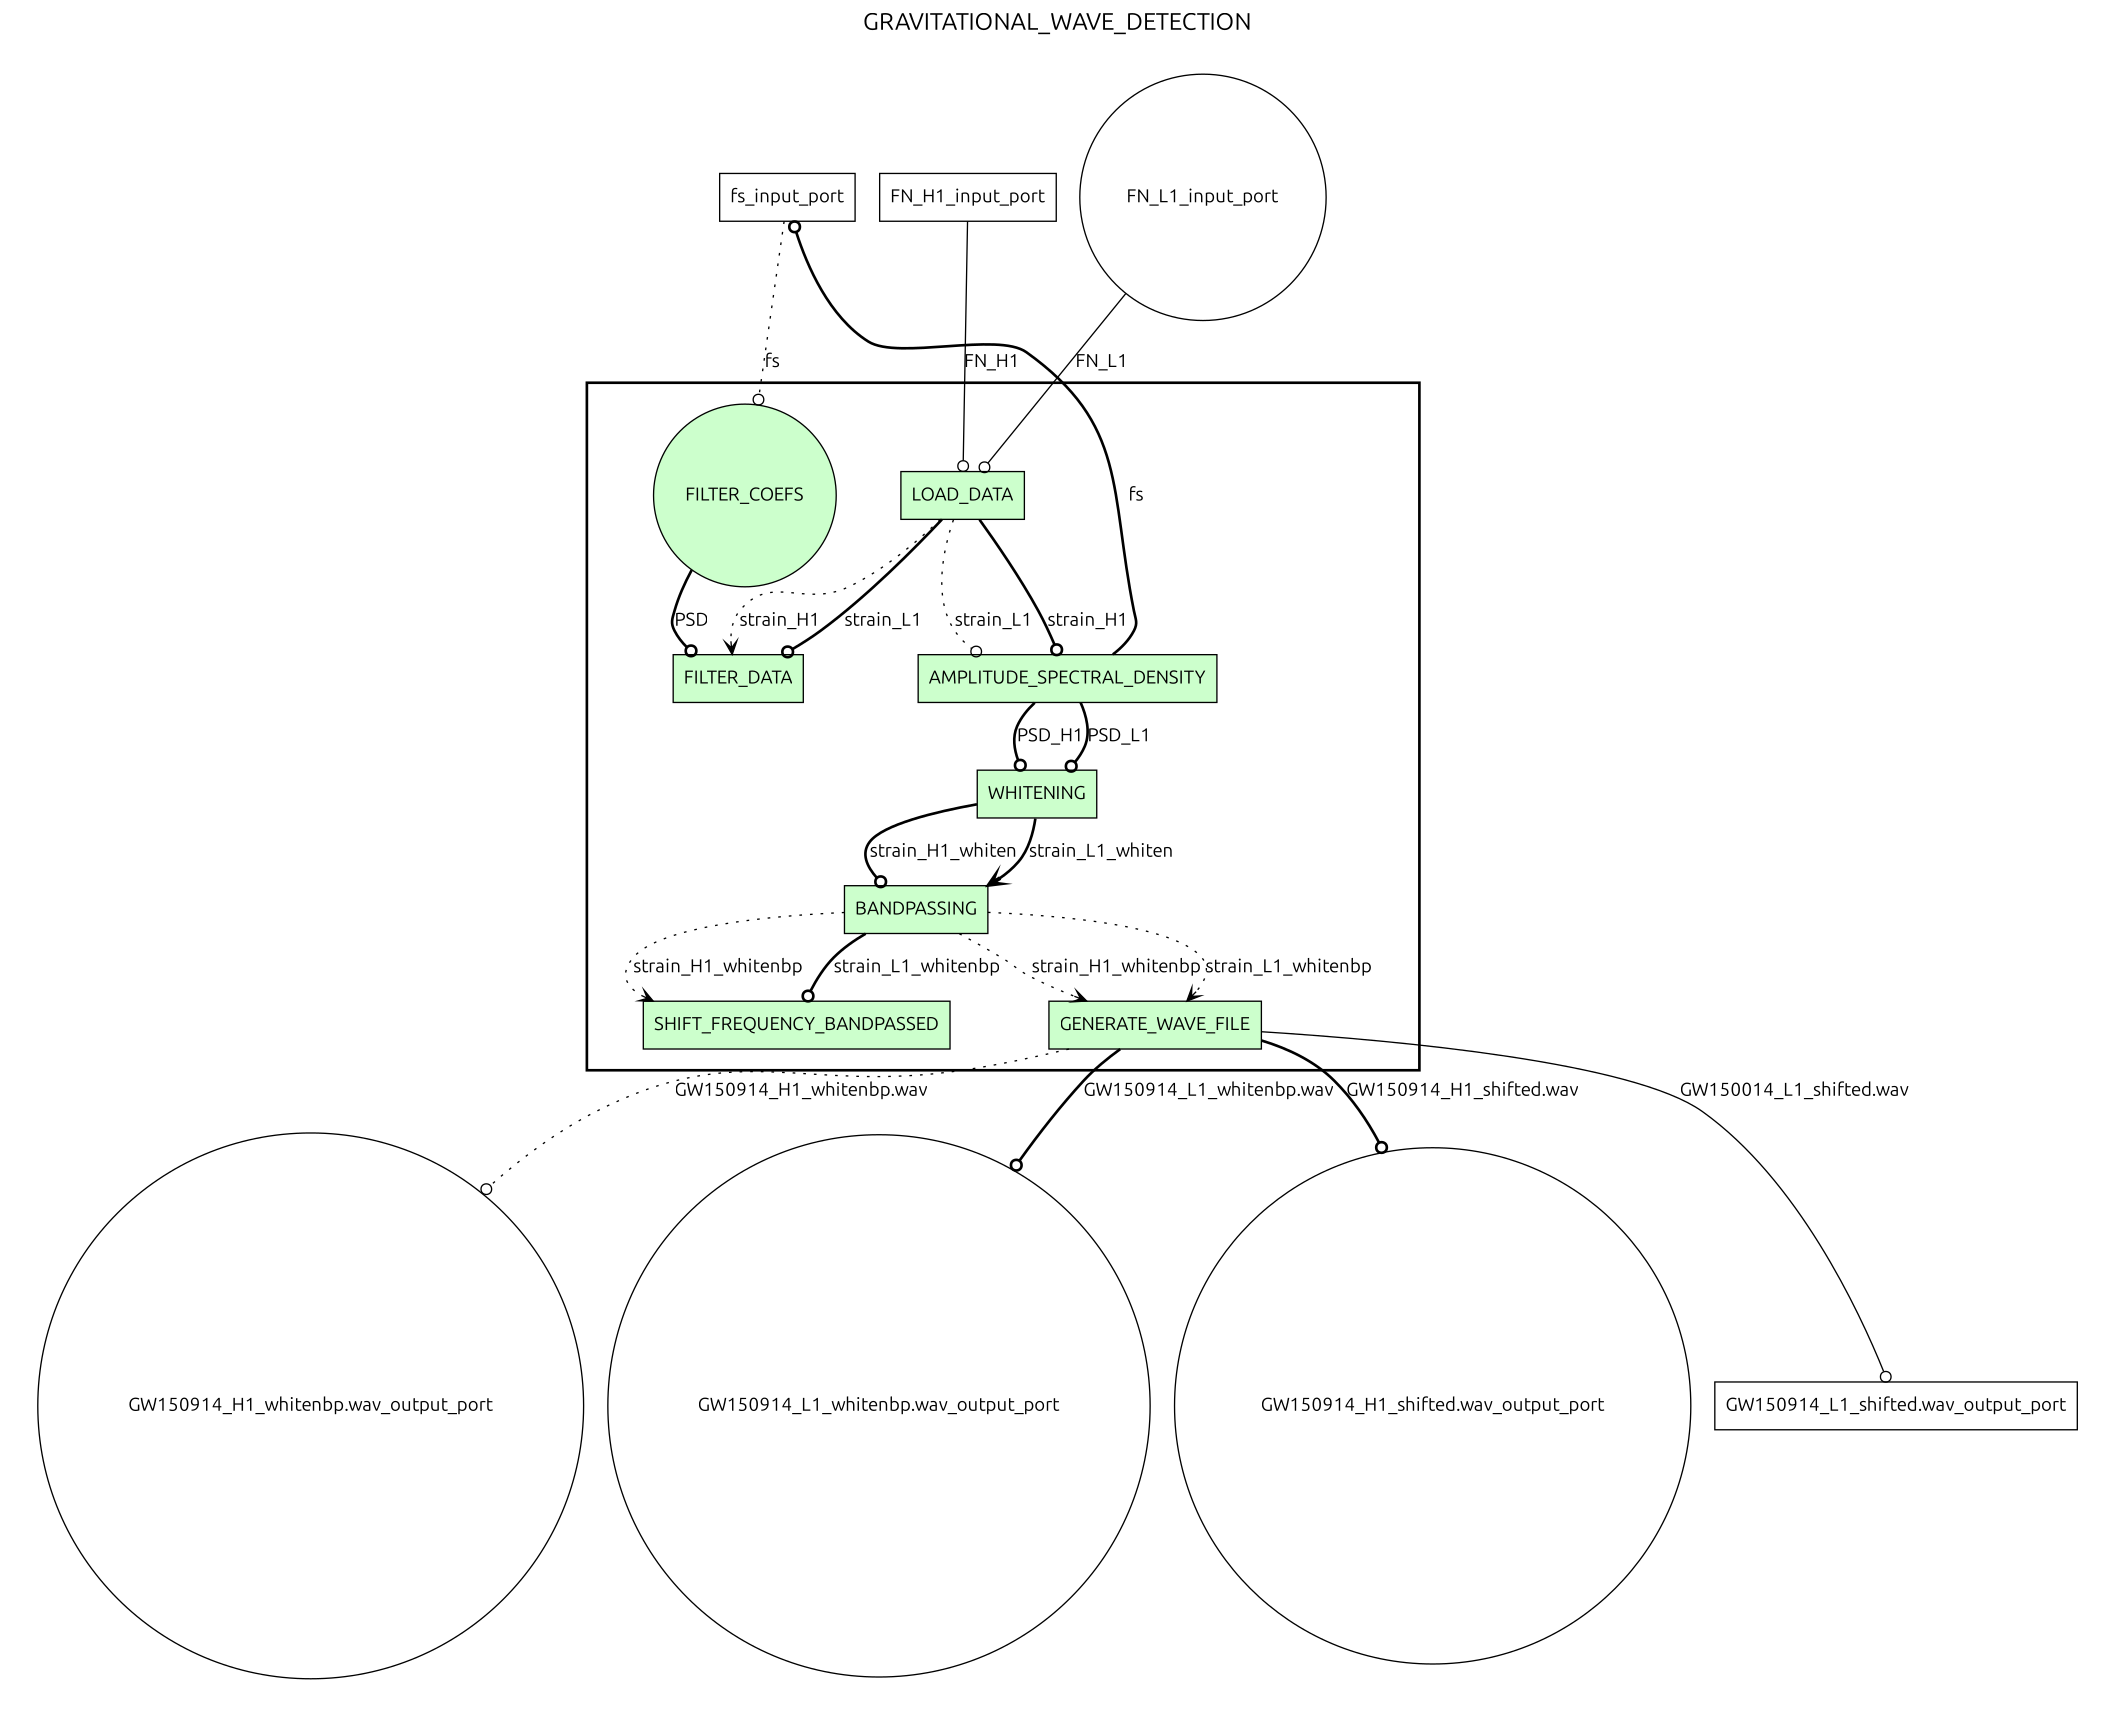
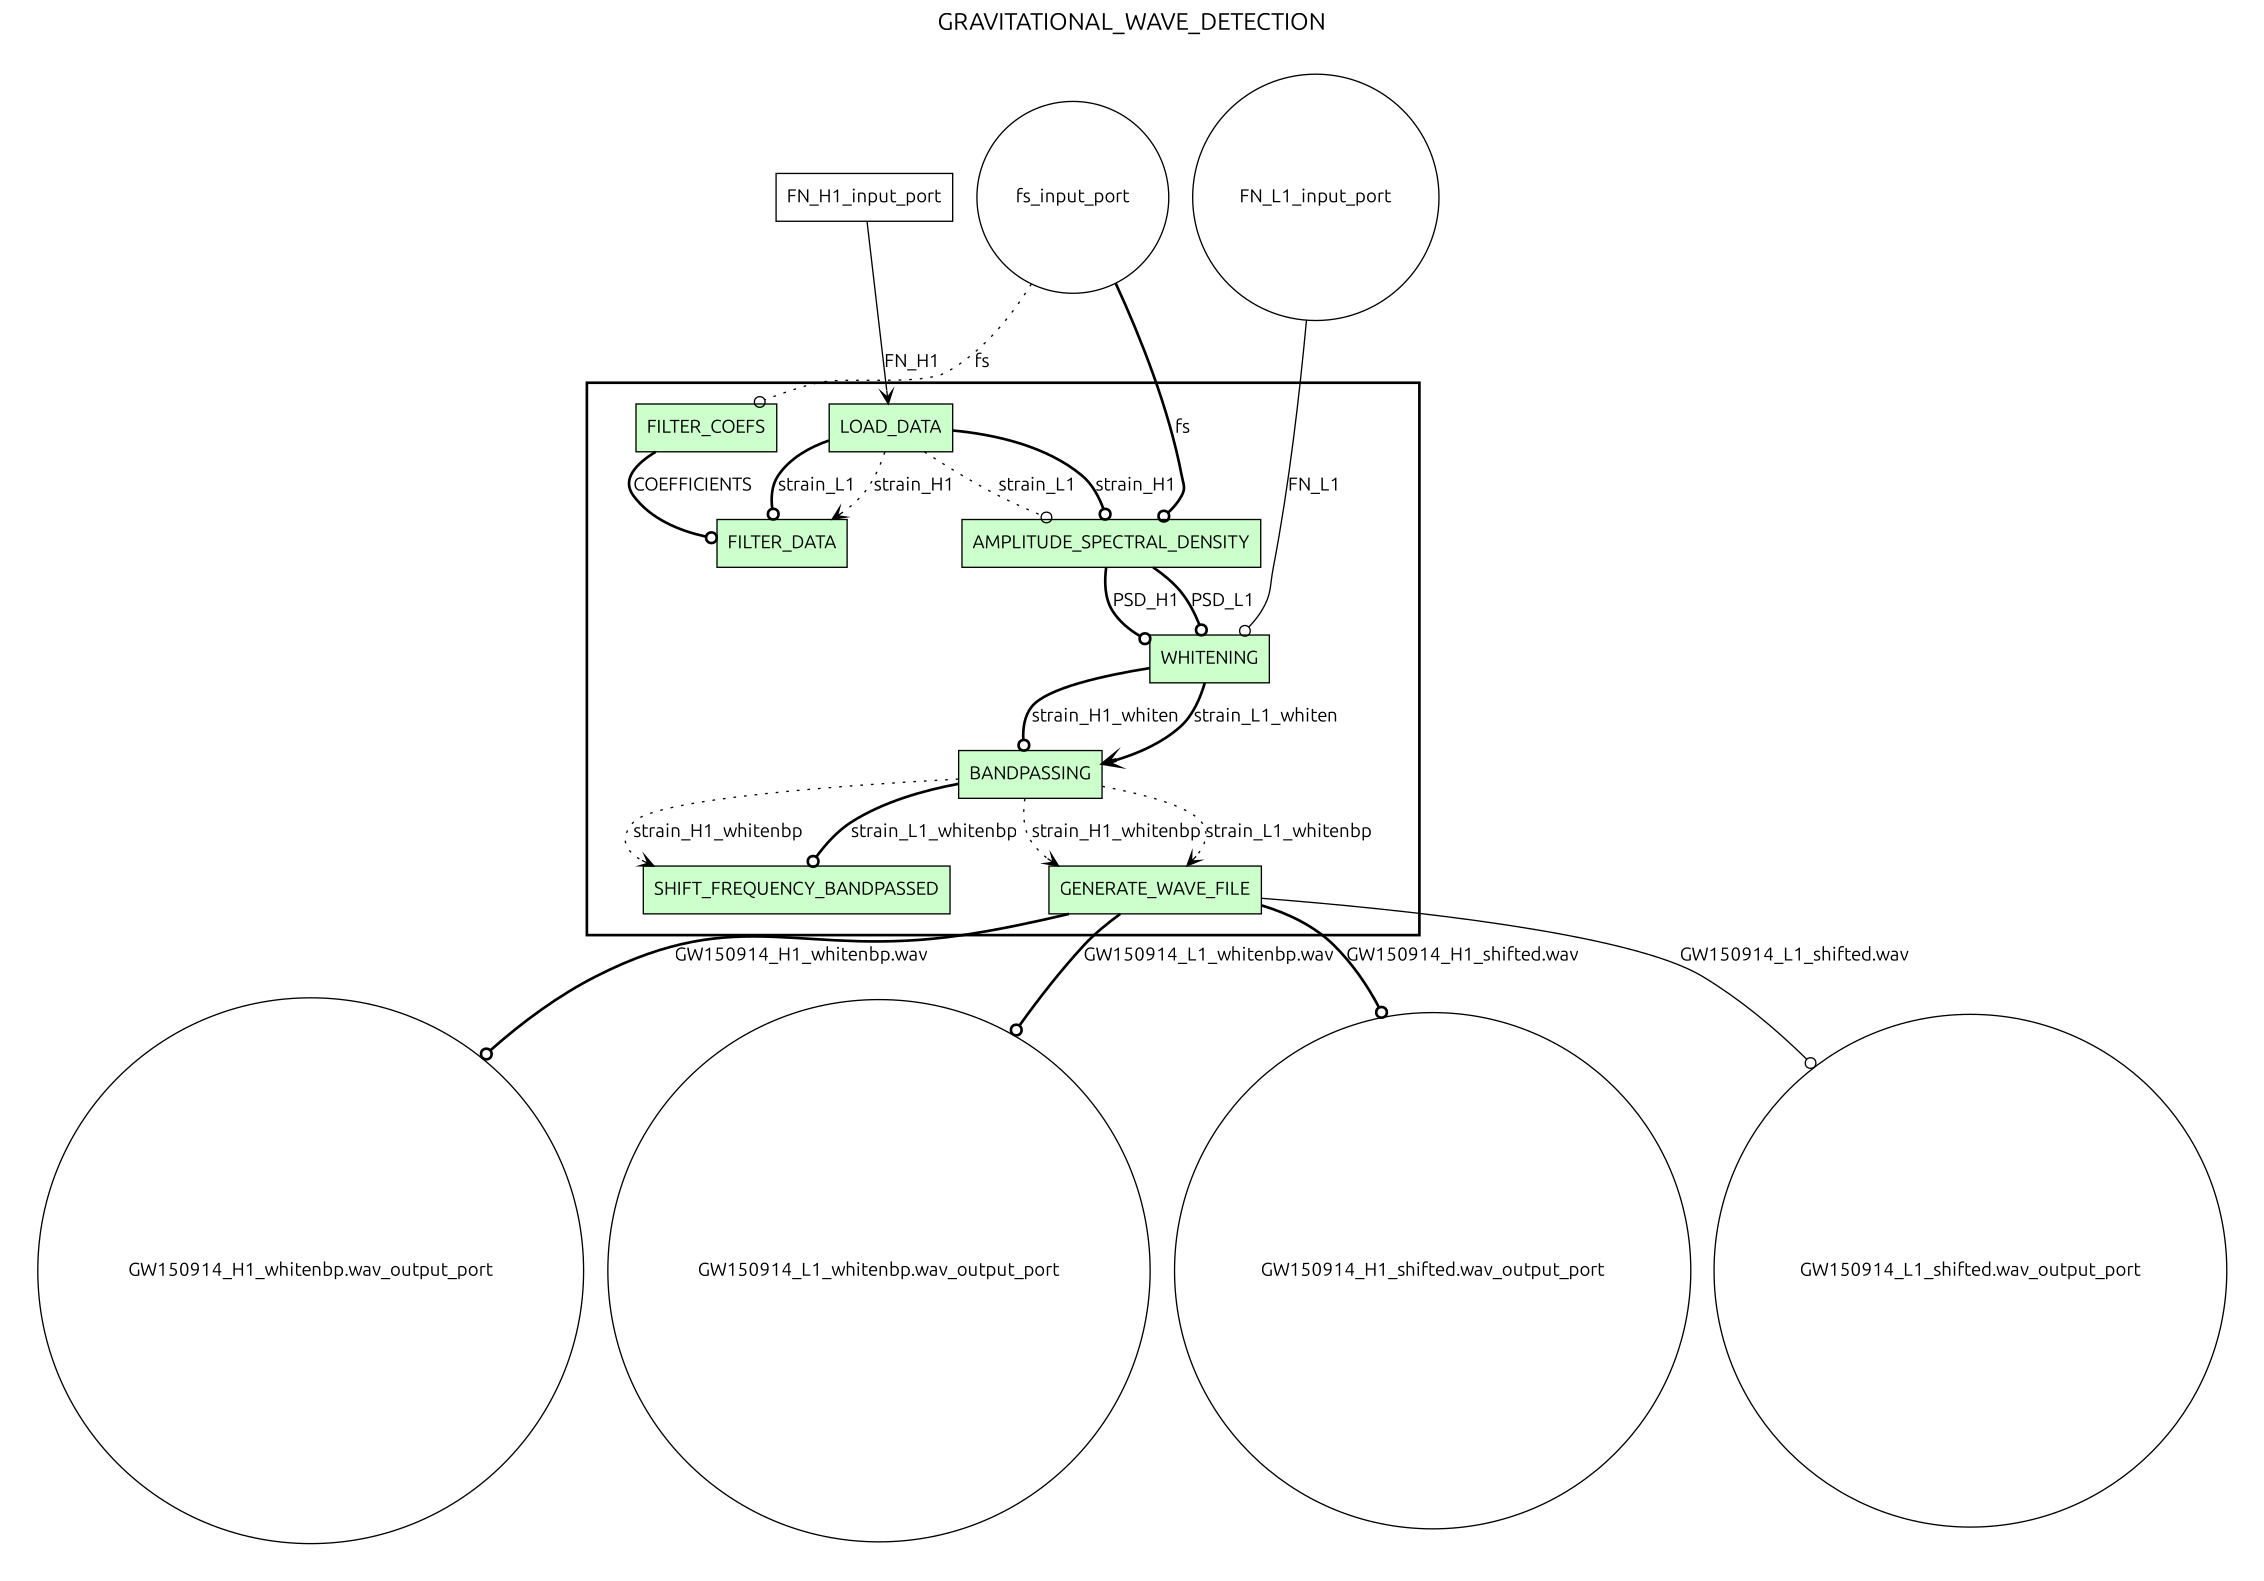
(787, 197) -> (1073, 197)
(966, 323) -> (877, 306)
(1046, 368) -> (1163, 404)
(1064, 370) -> (1288, 477)
(745, 495) -> (706, 428)
(692, 621) -> (693, 486)
(675, 1082) -> (675, 947)
(1794, 1091) -> (1794, 956)
(1896, 1406) -> (1970, 1271)
